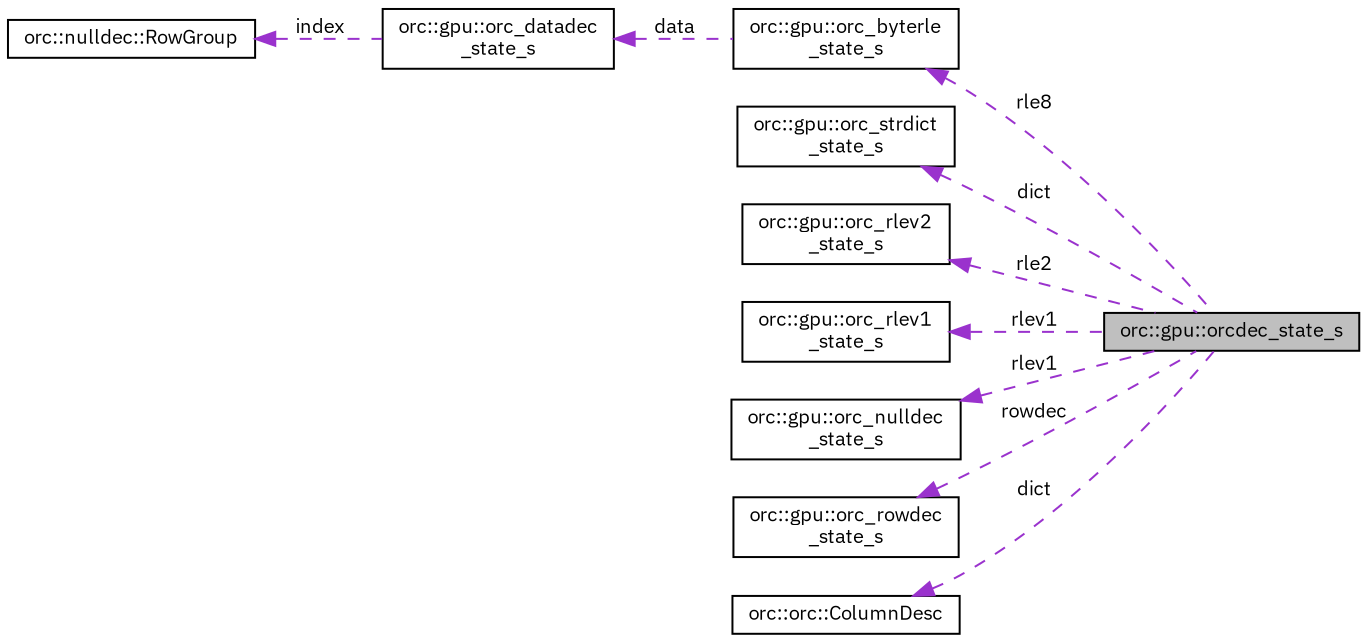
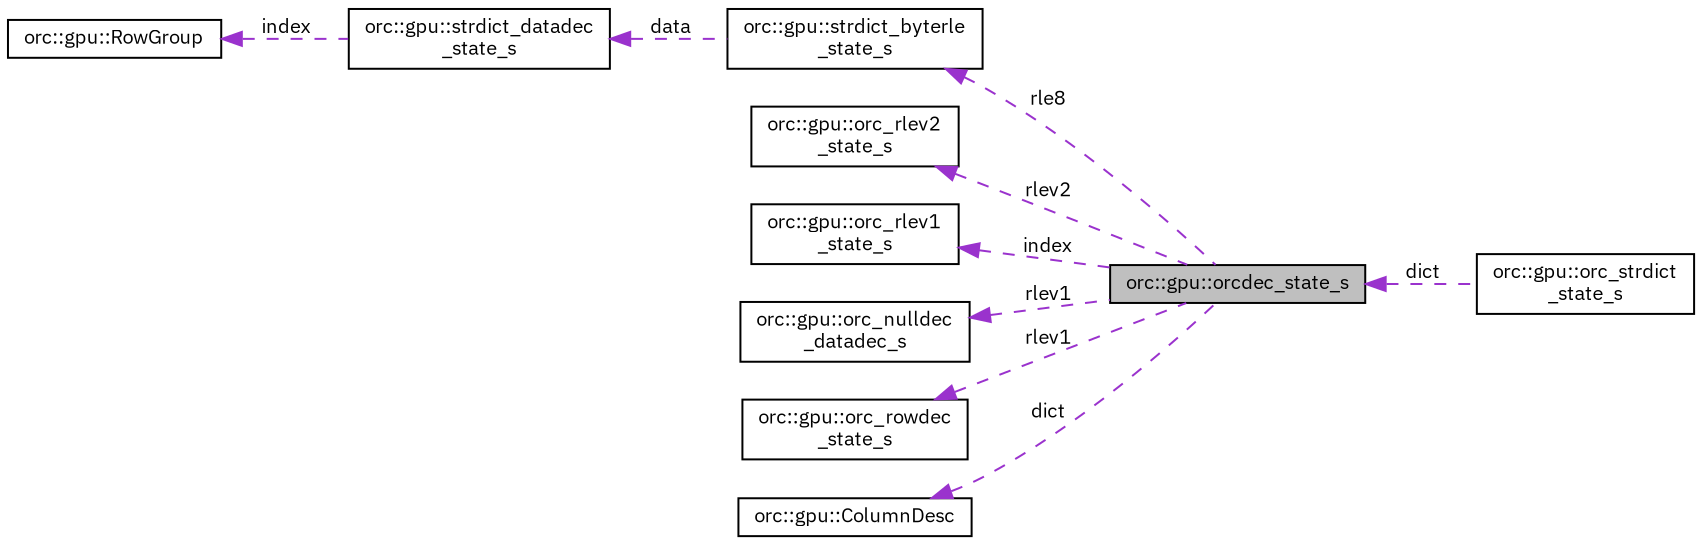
(132, 39) -> (115, 39)
(498, 39) -> (479, 39)
(846, 39) -> (855, 39)
(1070, 241) -> (1432, 284)
(1032, 265) -> (1046, 191)
(1032, 321) -> (1046, 247)
(1032, 413) -> (1046, 339)
(846, 430) -> (855, 332)
(846, 615) -> (855, 517)
